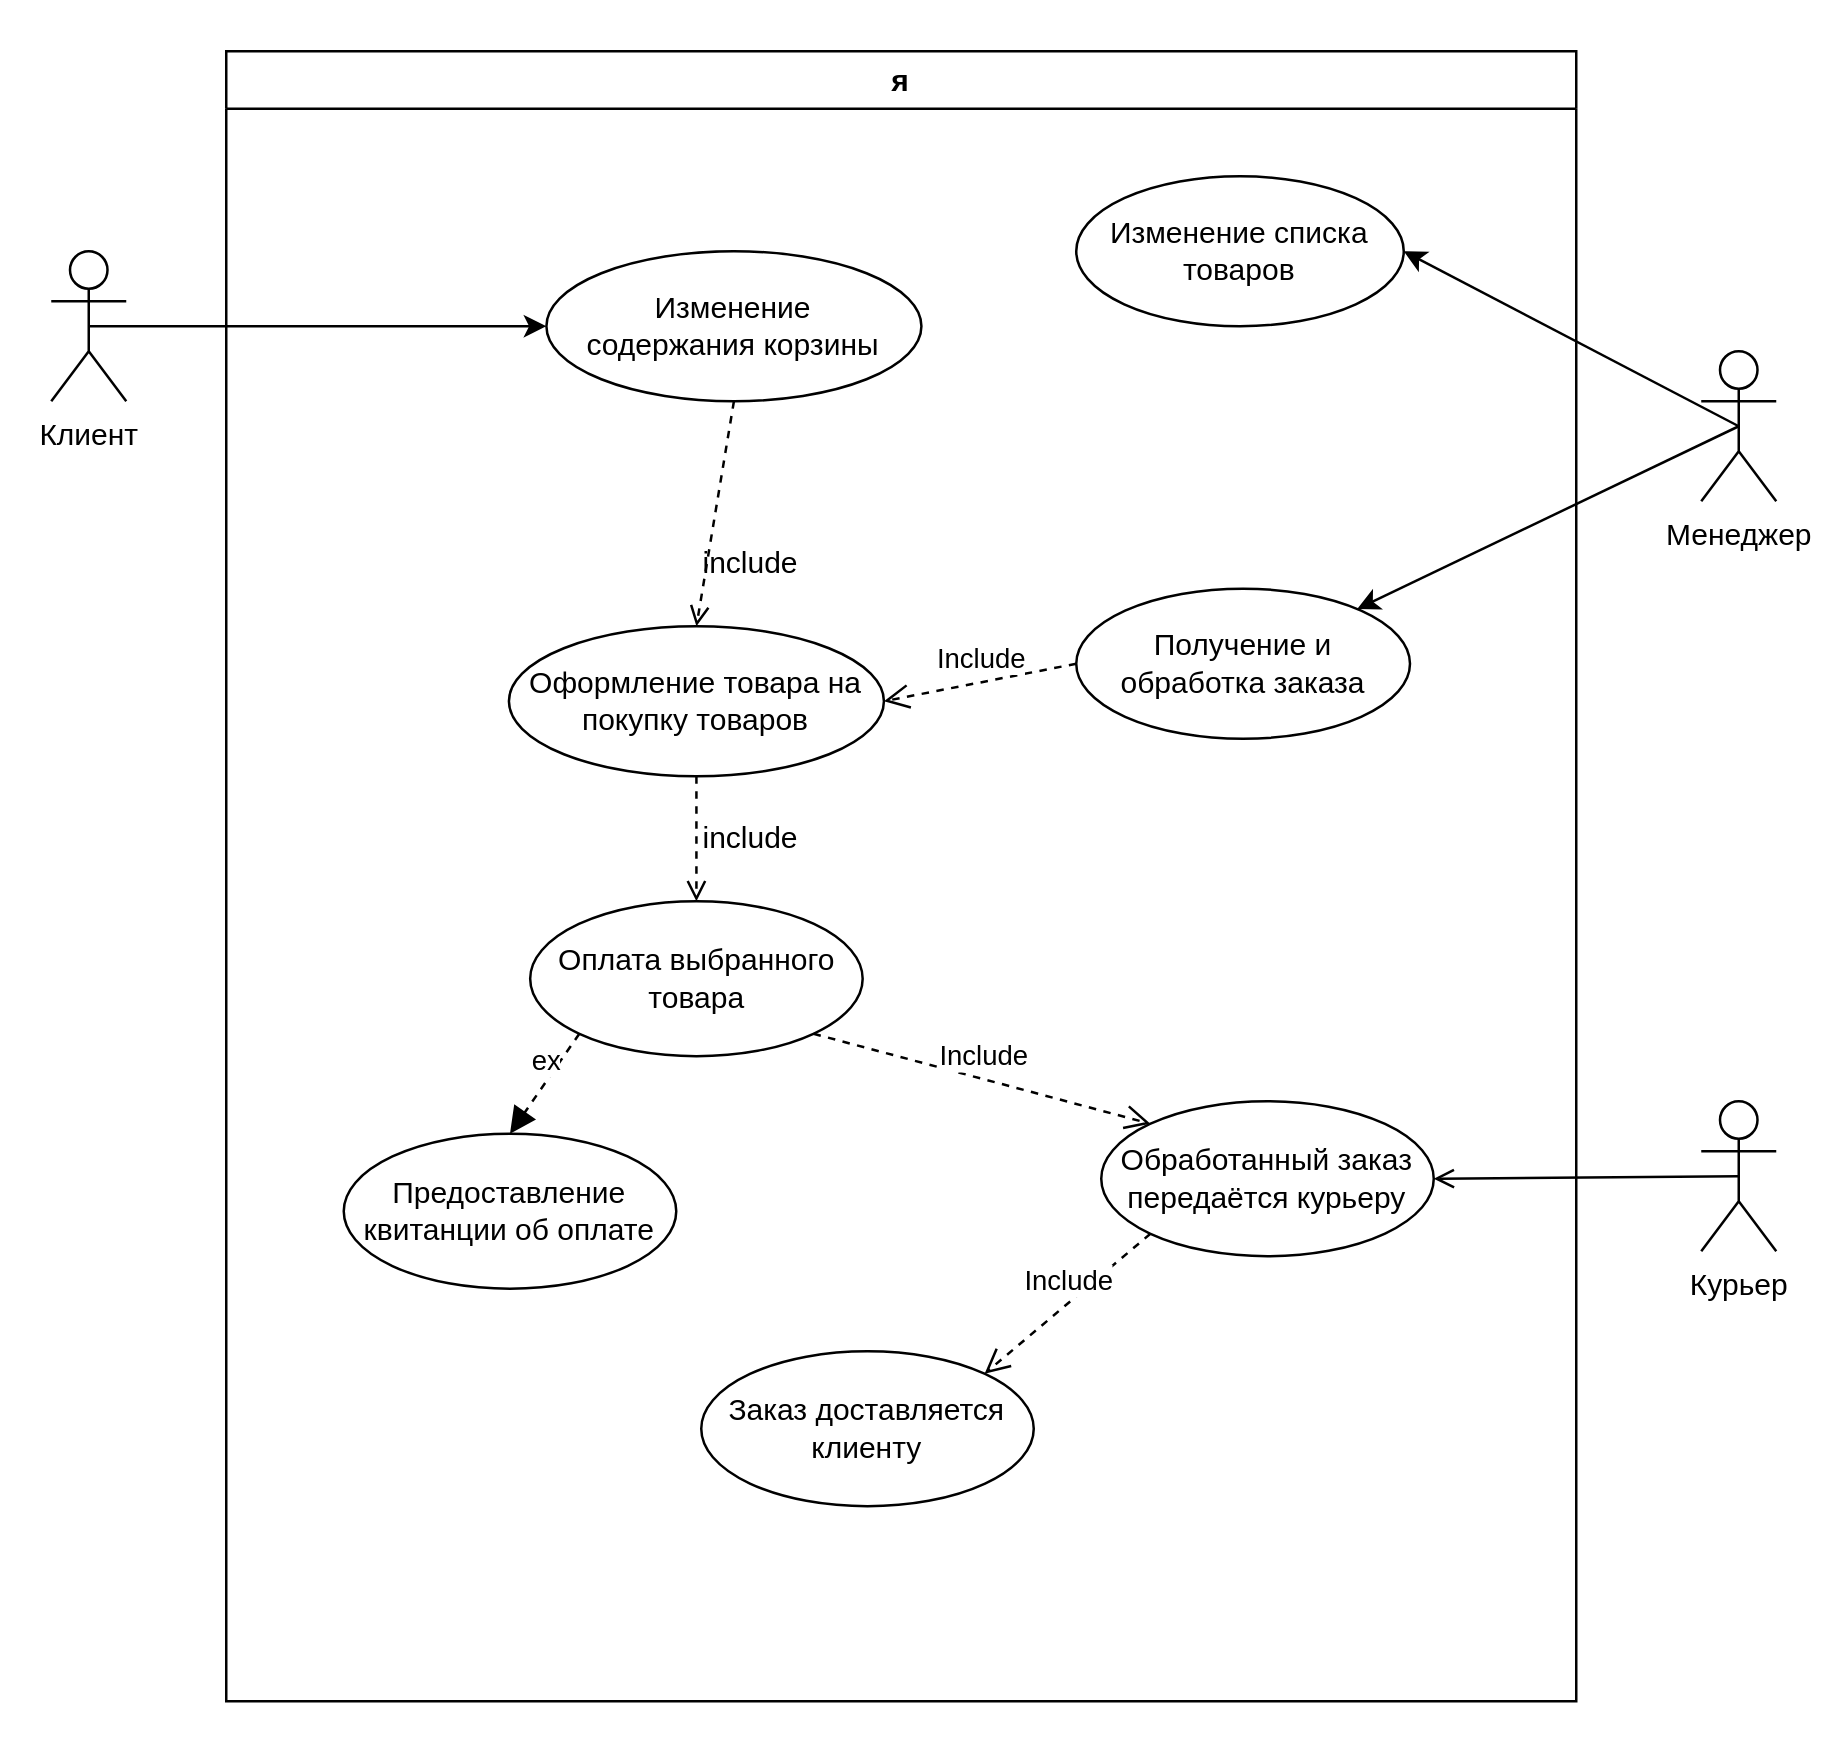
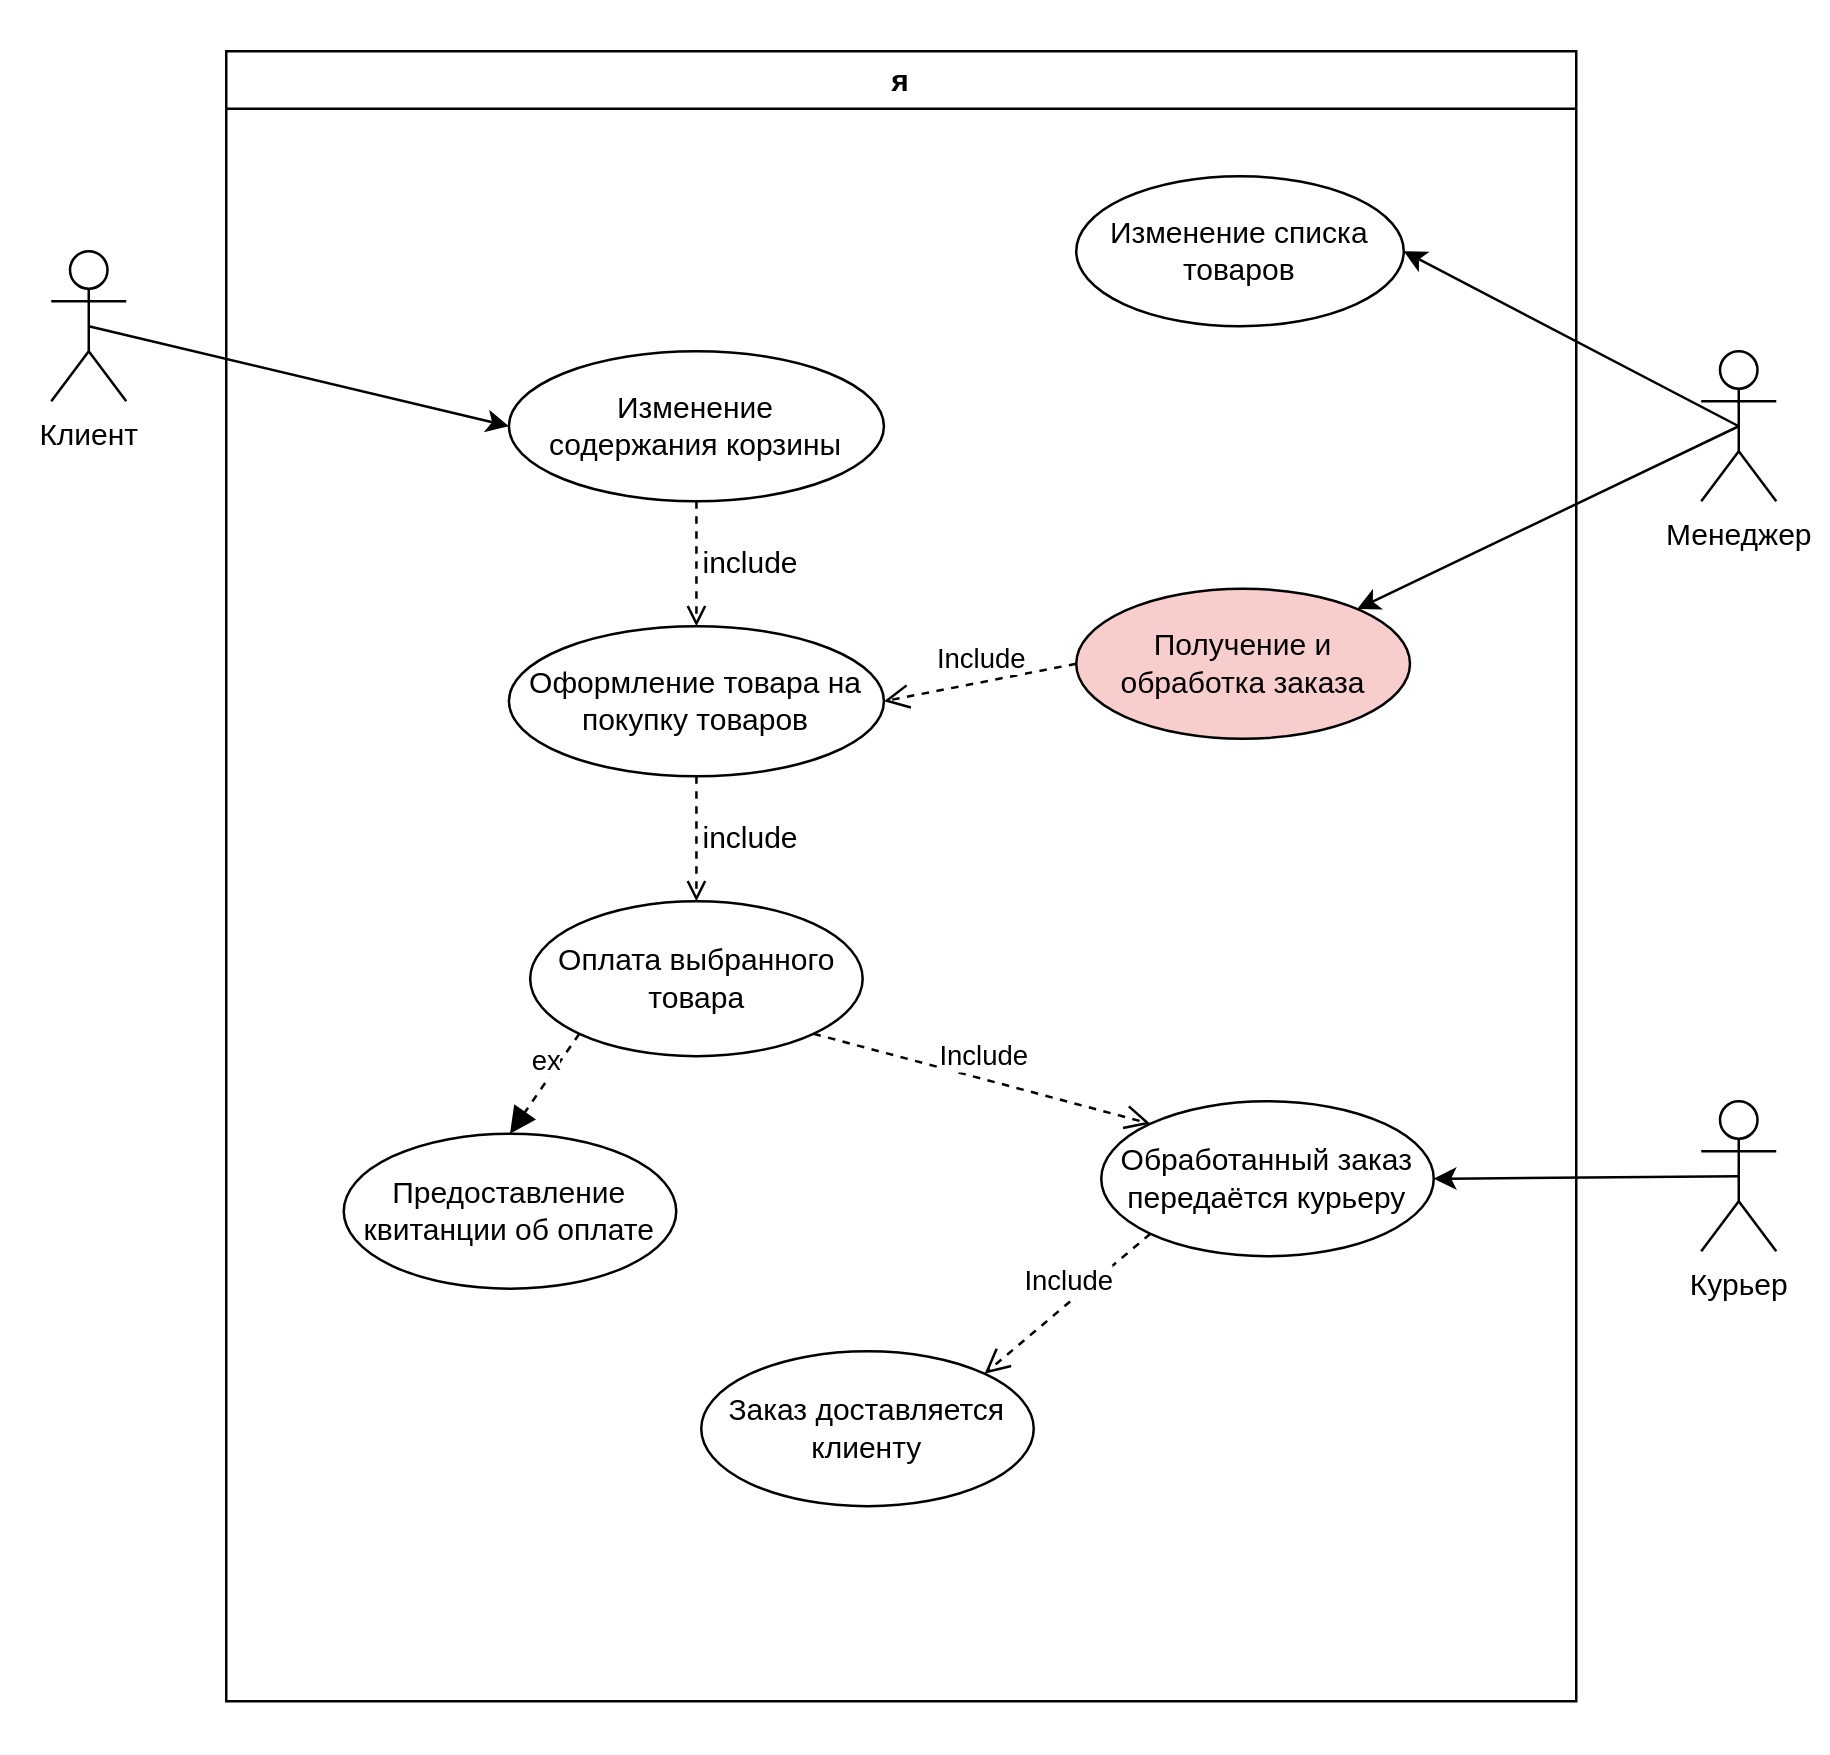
(734, 326) -> (696, 426)
(1243, 664) -> (1243, 664)
(1448, 1179) -> (1452, 1179)
